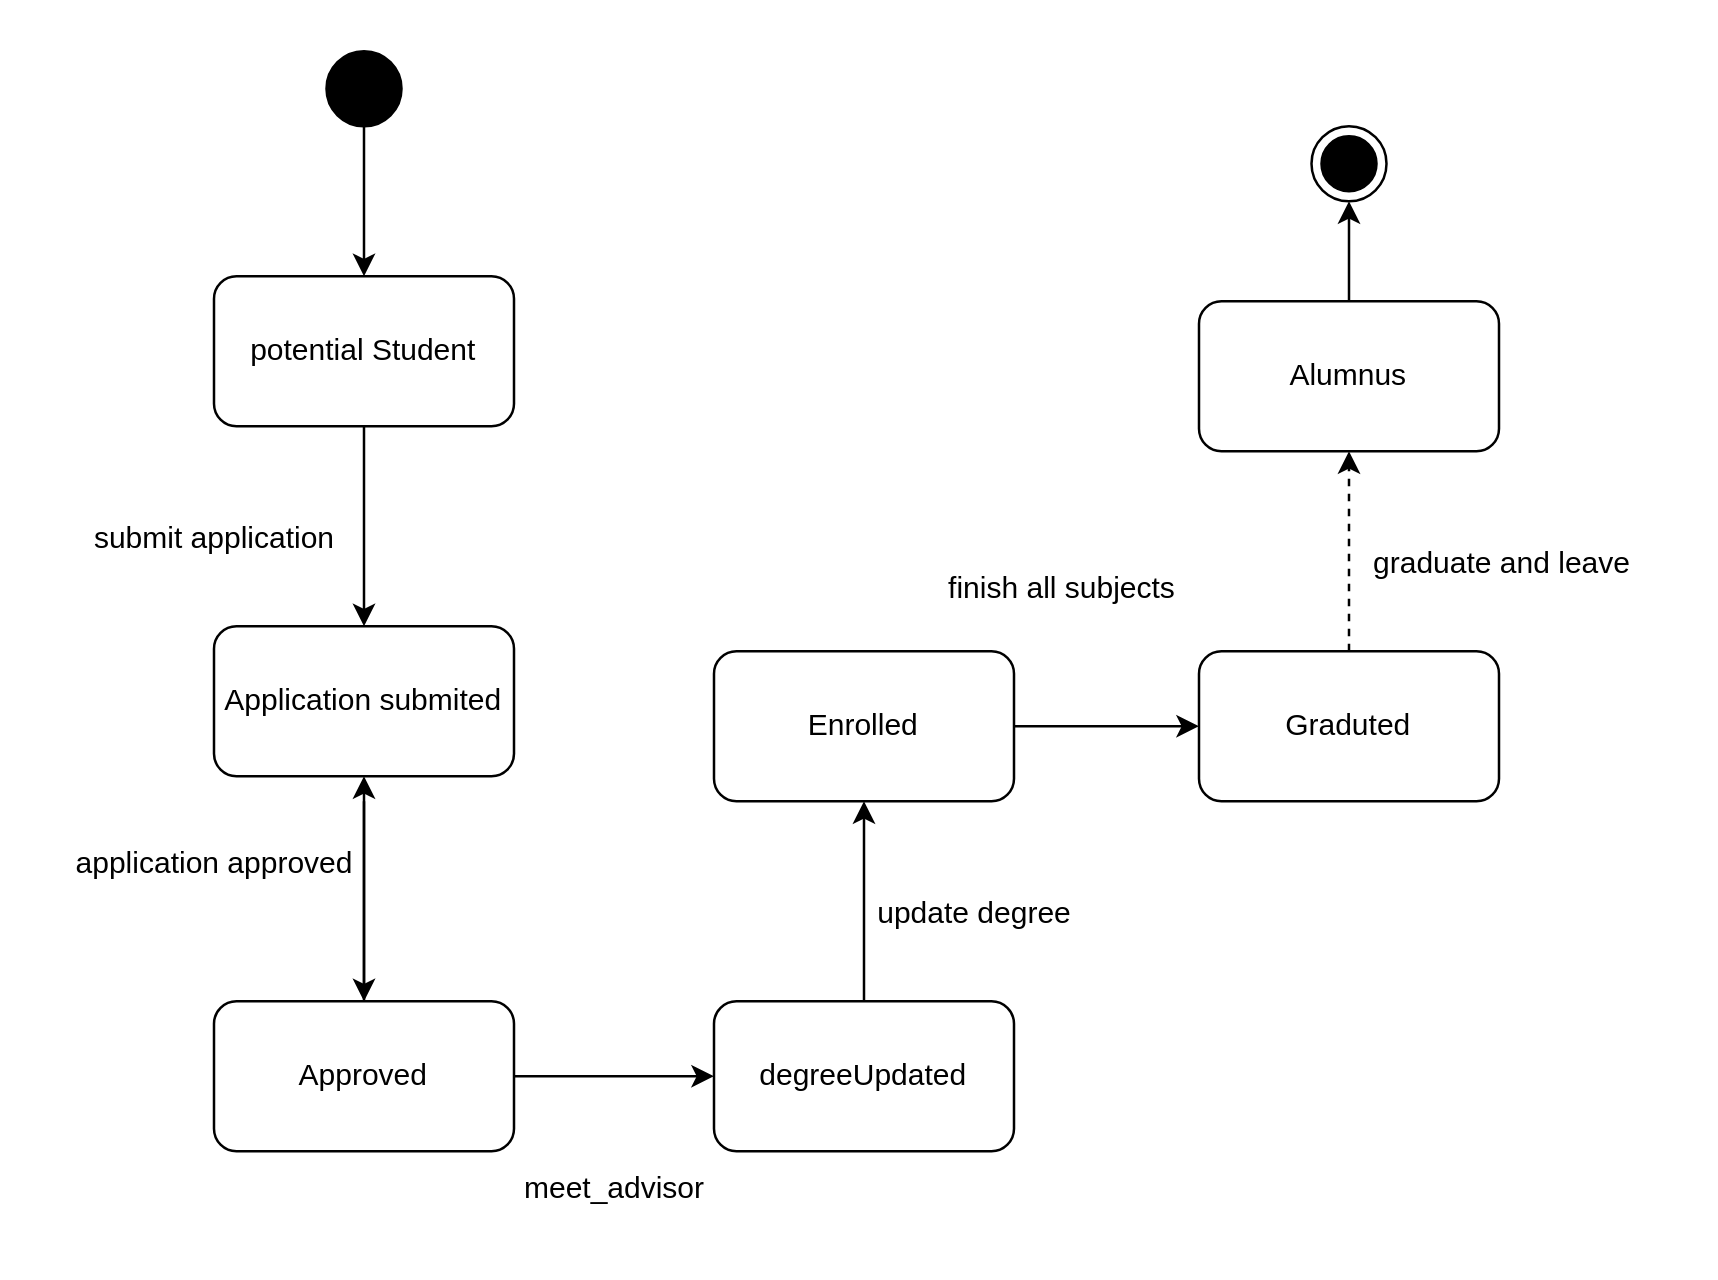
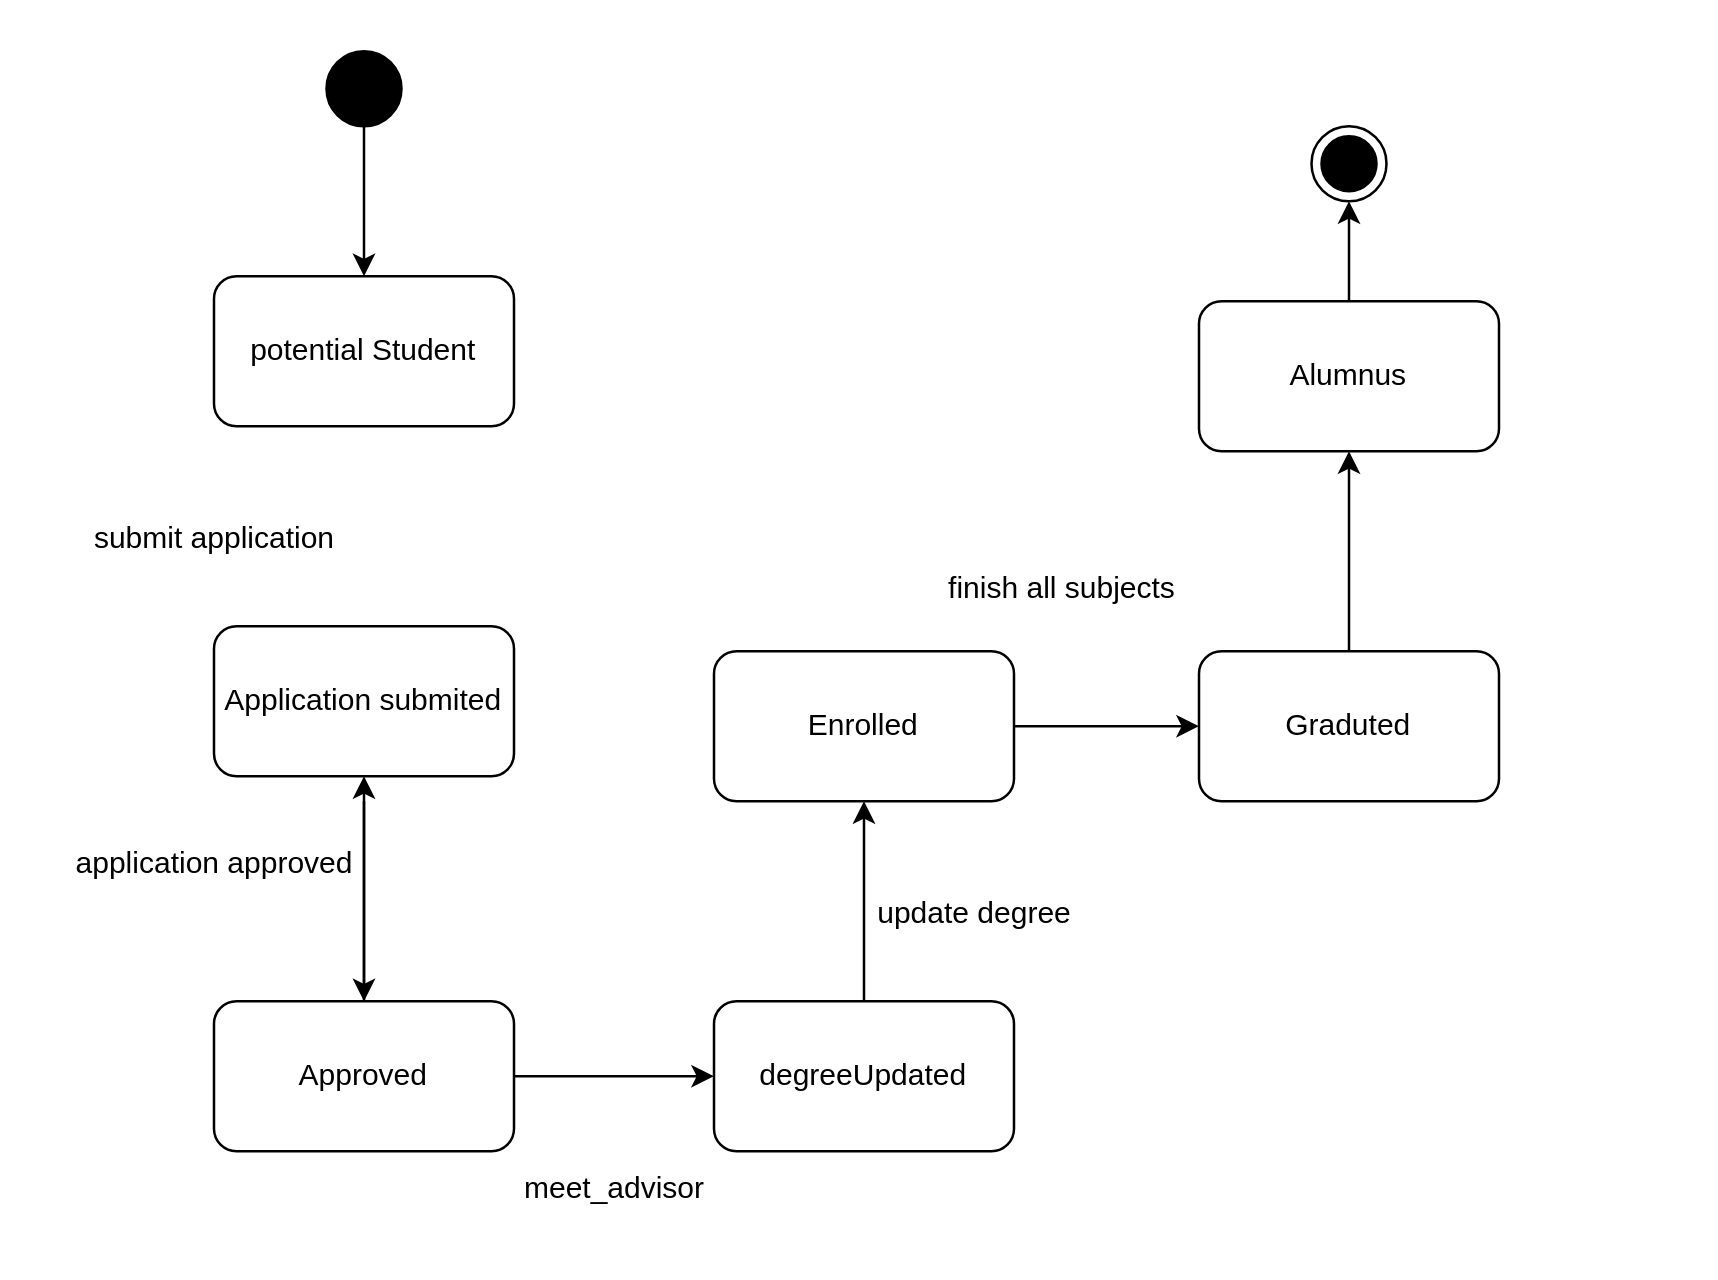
(364, 518) -> none
(1349, 559) -> (1349, 559)
(1501, 564) -> none
